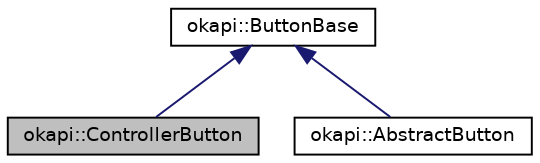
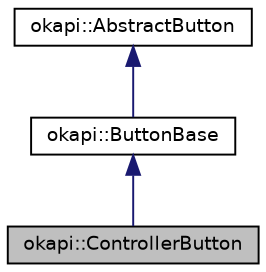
(351, 88) -> (133, 92)
